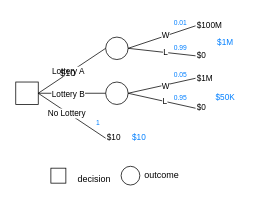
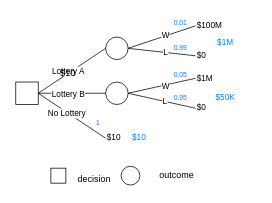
(162, 176) -> (177, 176)
